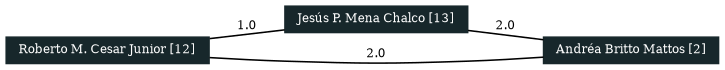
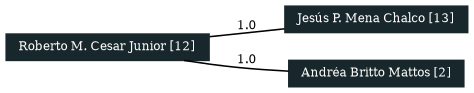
(506, 35) -> none
(376, 54) -> (247, 60)
